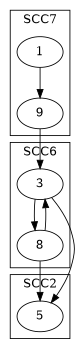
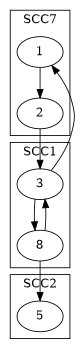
(40, 113) -> (40, 113)
(40, 152) -> (40, 152)
(74, 246) -> (74, 122)
